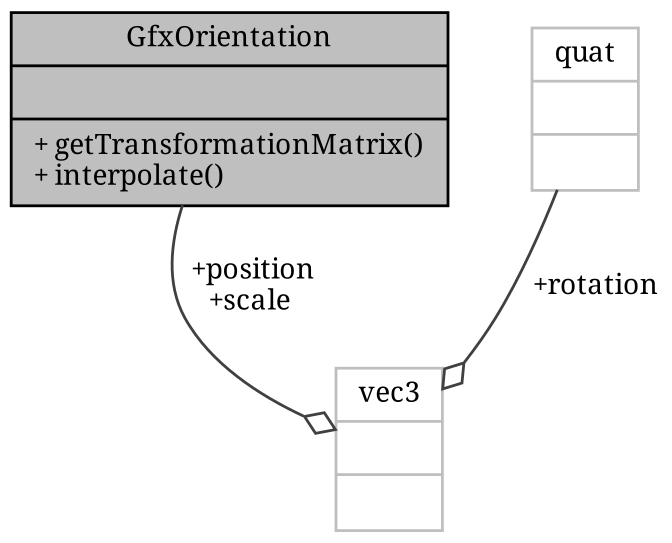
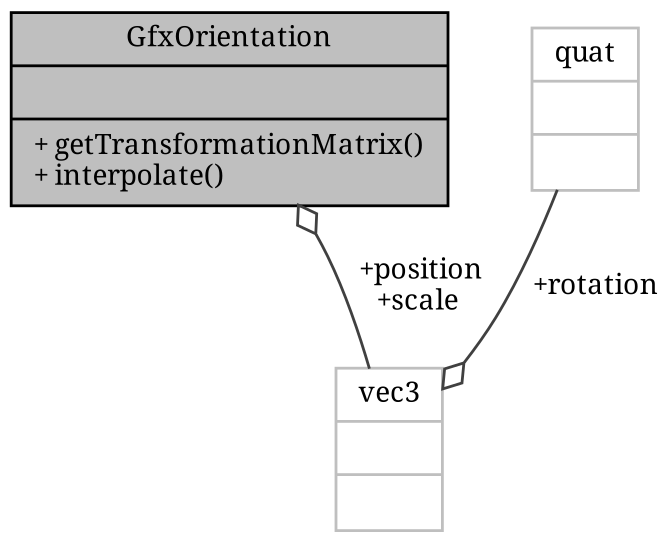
(196, 335) -> (346, 300)
